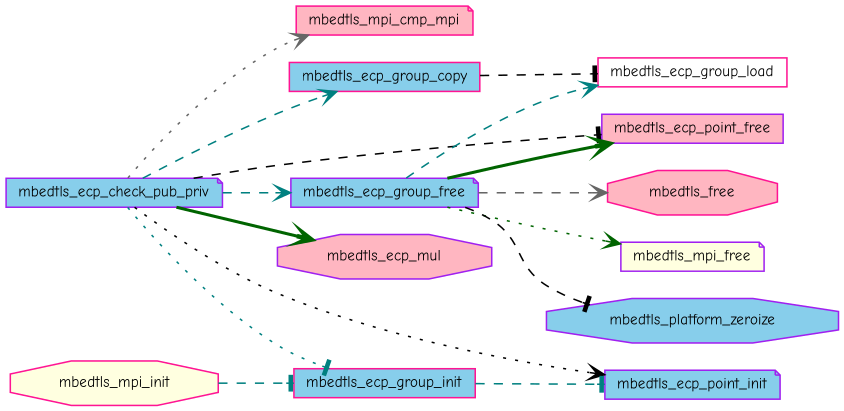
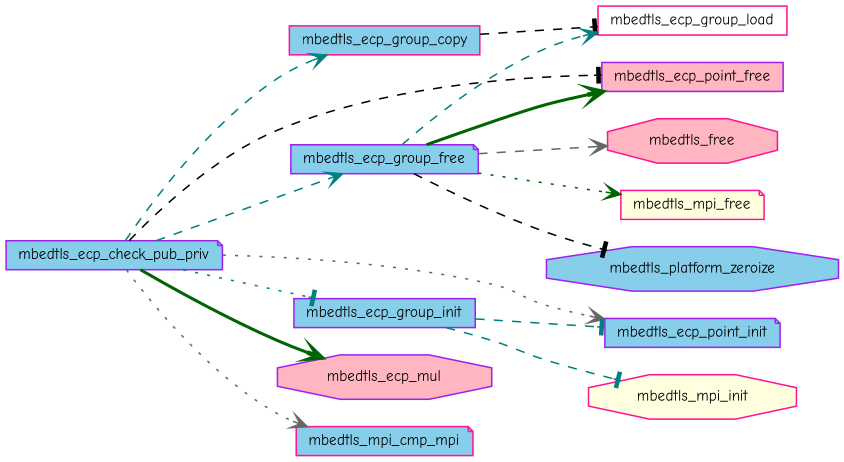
(385, 21) -> (385, 441)
(692, 257) -> (692, 205)
(350, 320) -> (409, 269)
(252, 383) -> (529, 354)
(385, 383) -> (385, 313)
